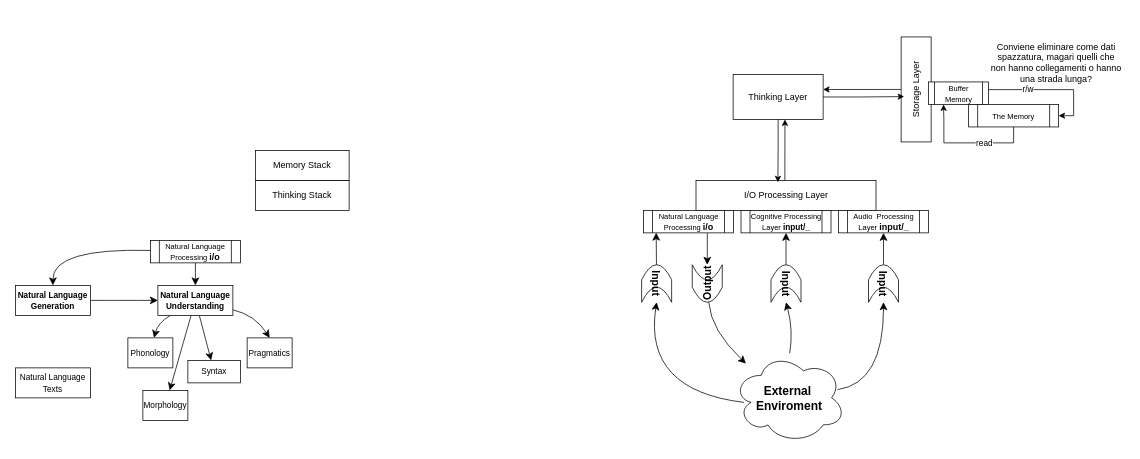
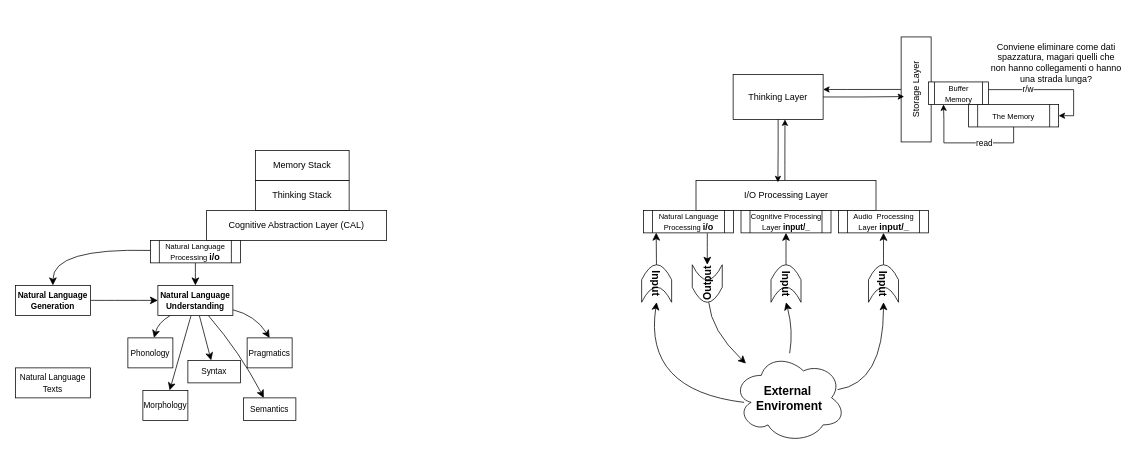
none -> (297, 225)
none -> (238, 353)
none -> (270, 409)
